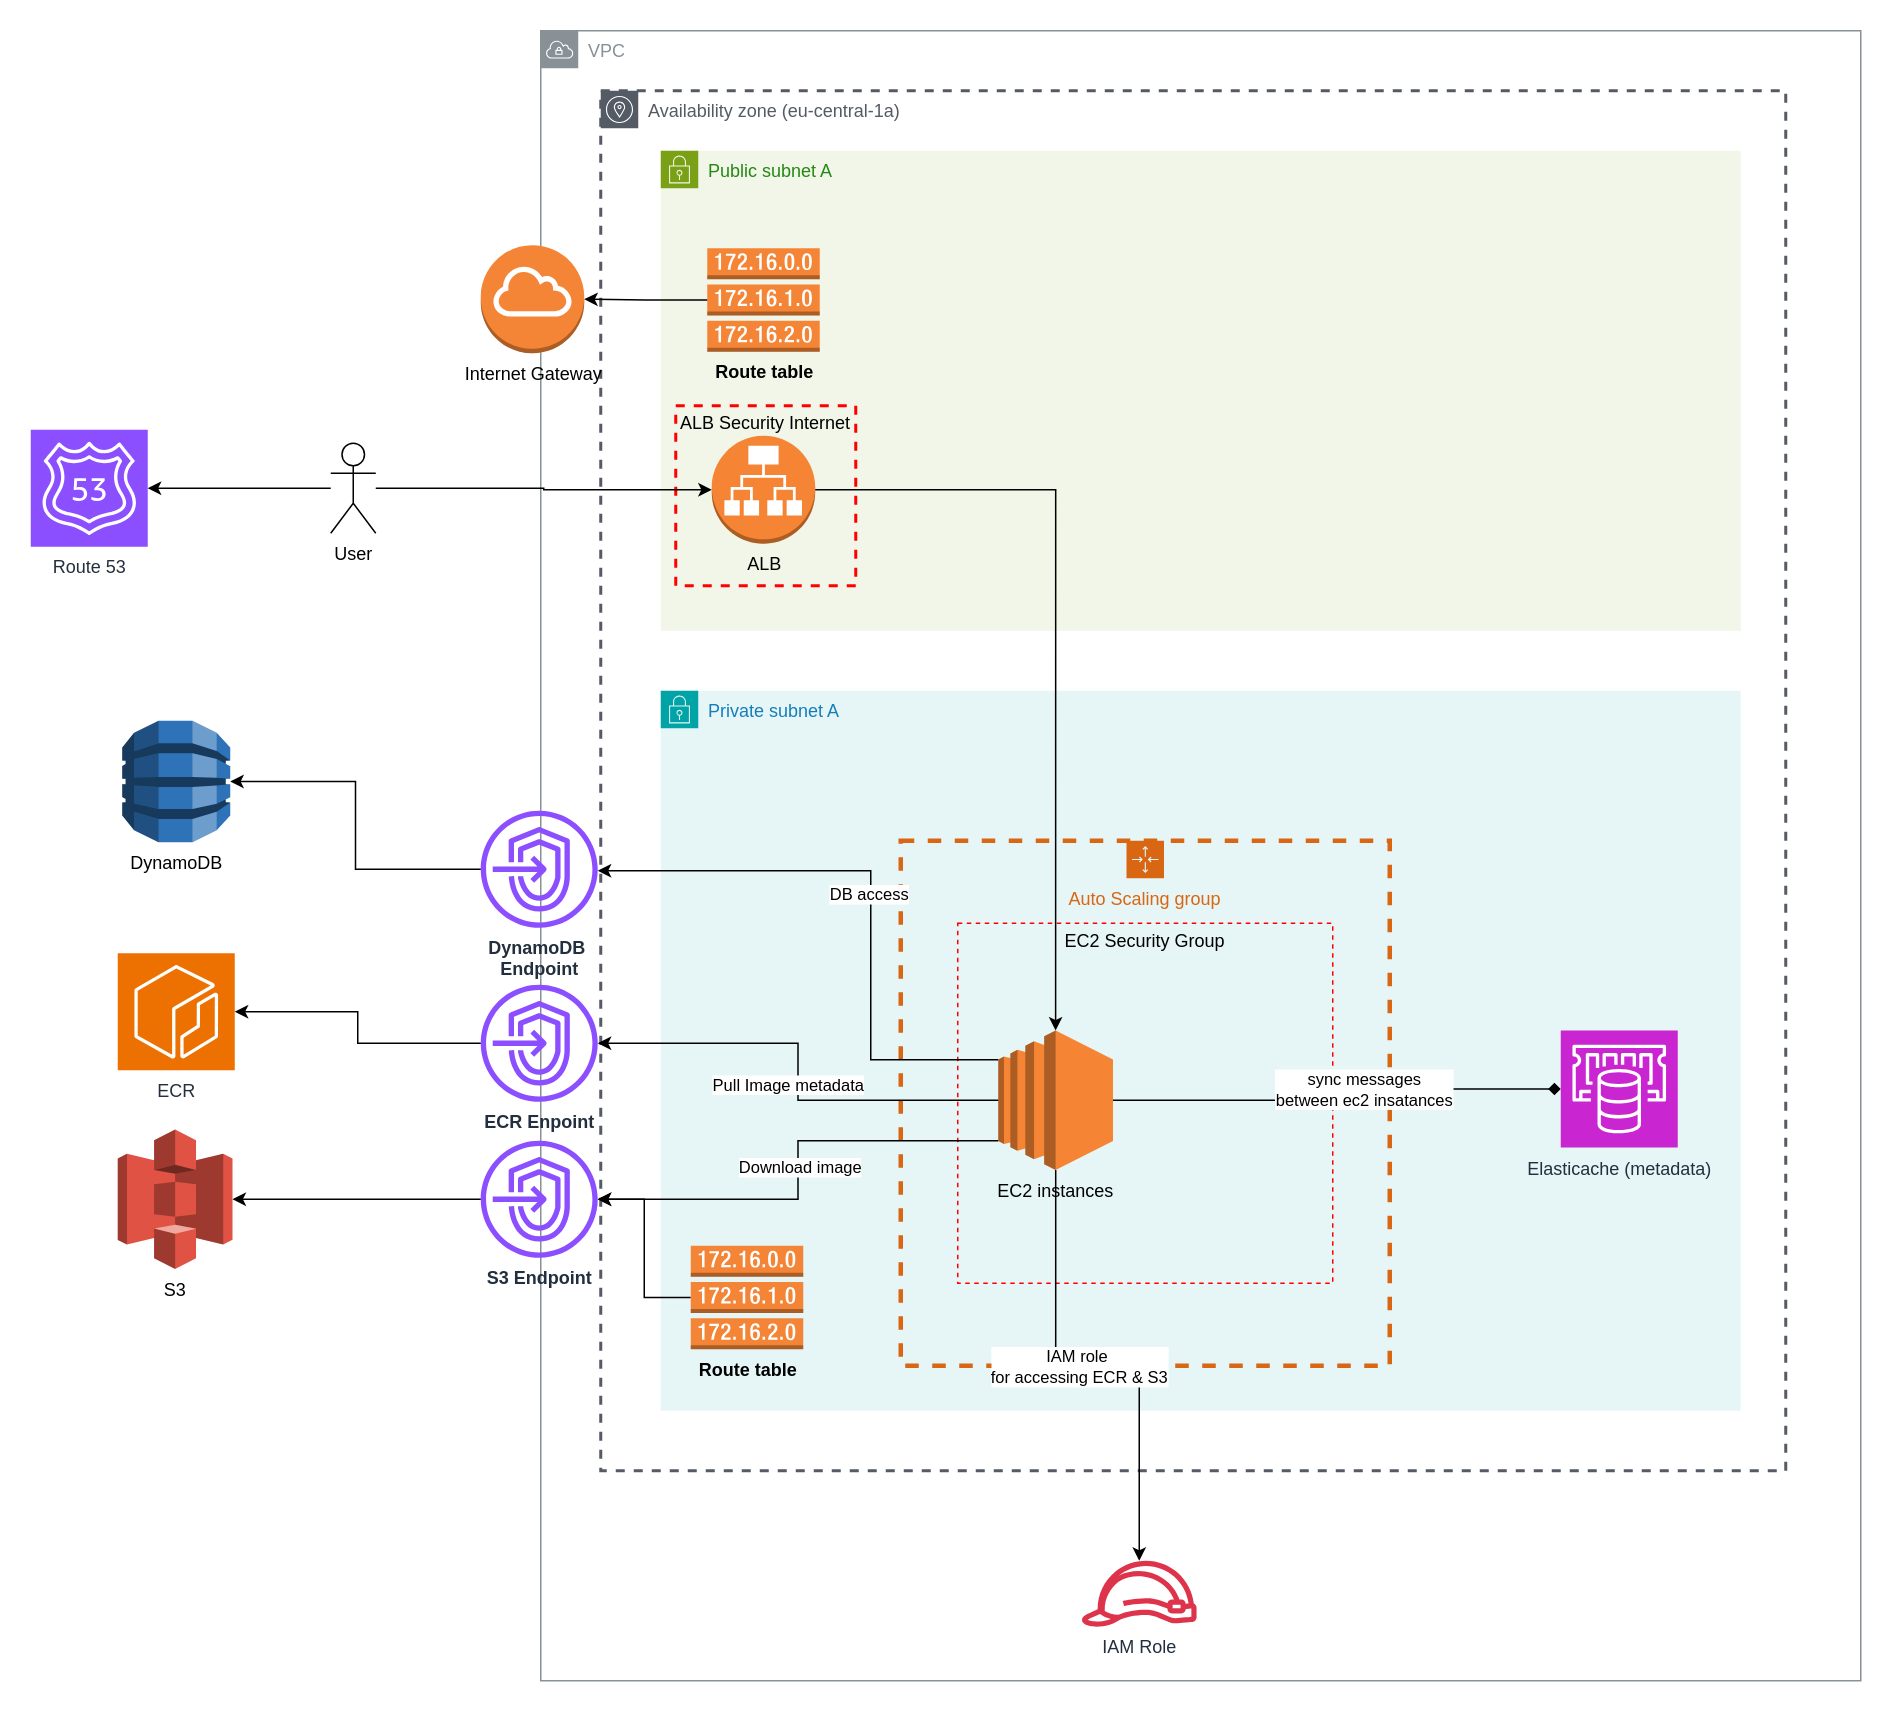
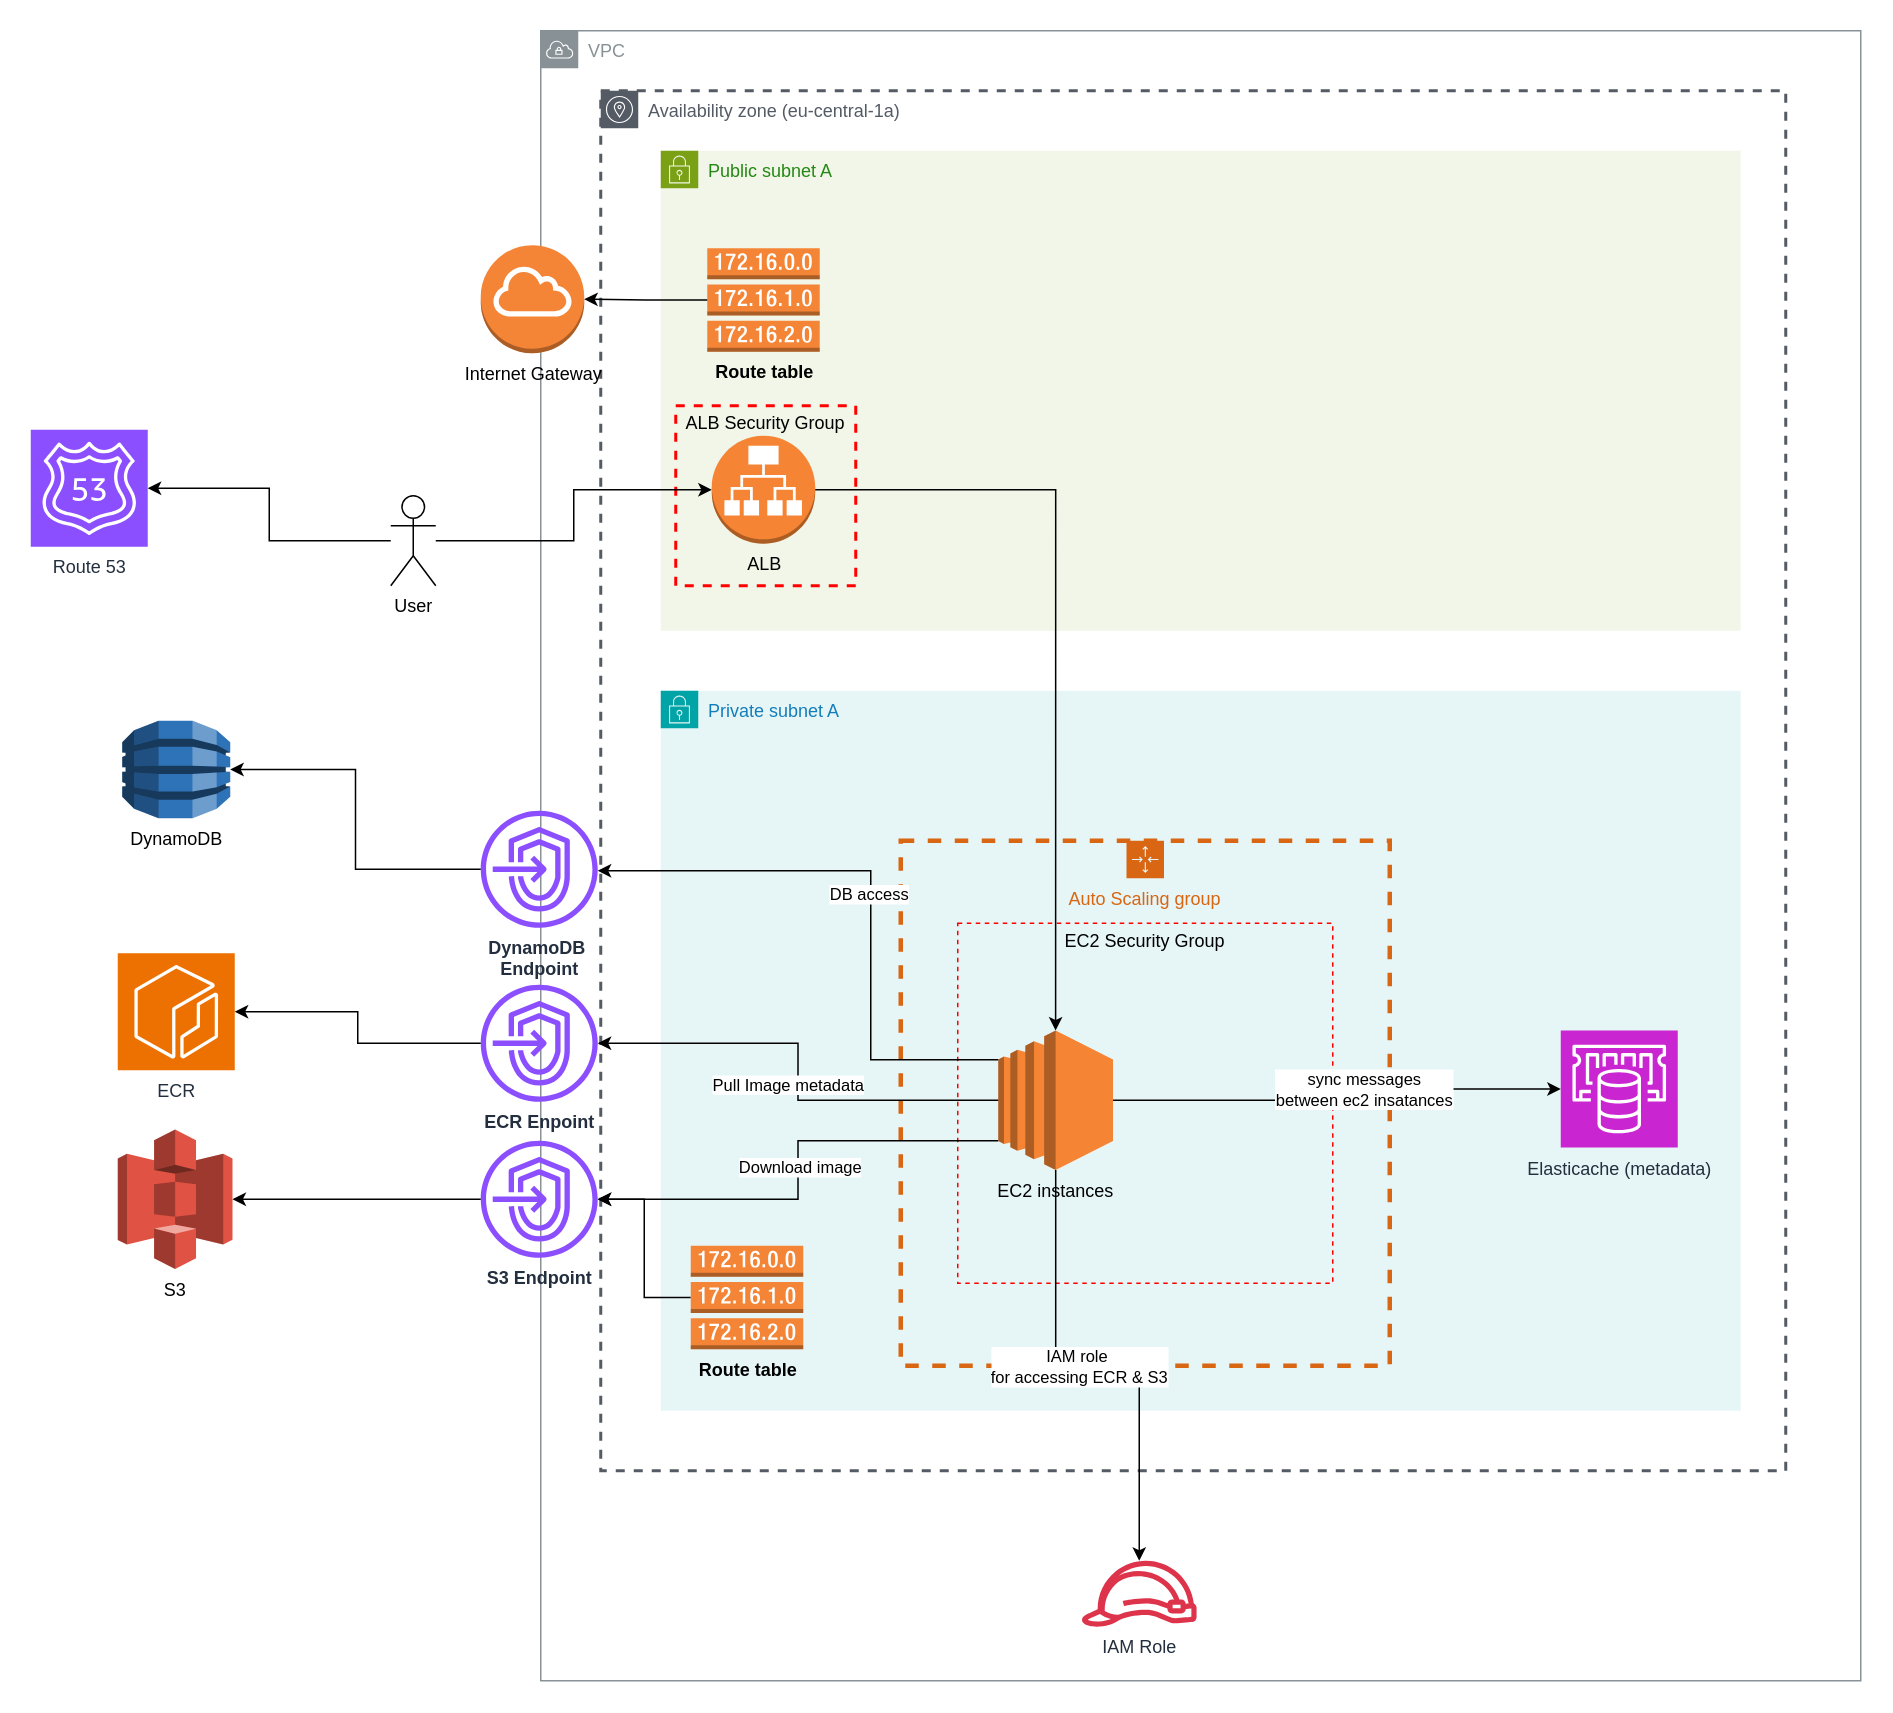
(766, 435) -> (766, 424)
(353, 488) -> (413, 541)
(176, 782) -> (176, 770)
(1548, 1089) -> (1549, 1089)
